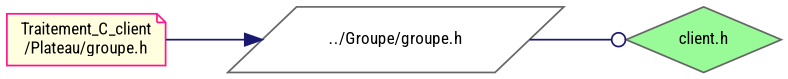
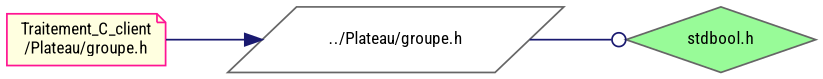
(396, 40) -> (396, 40)
(704, 40) -> (721, 40)
